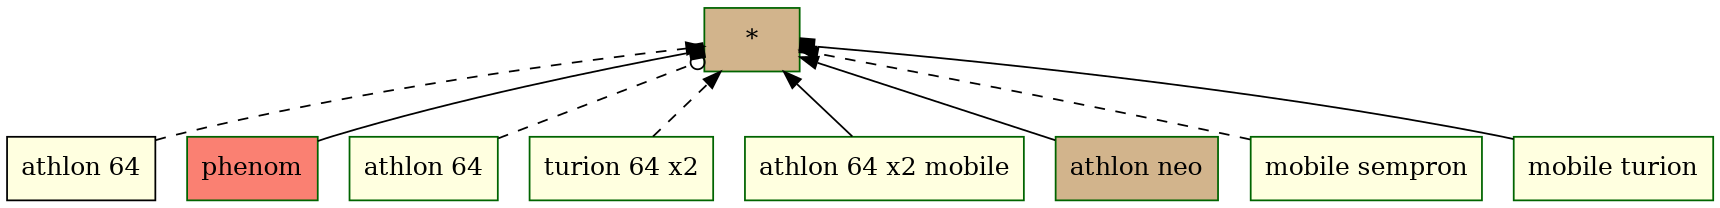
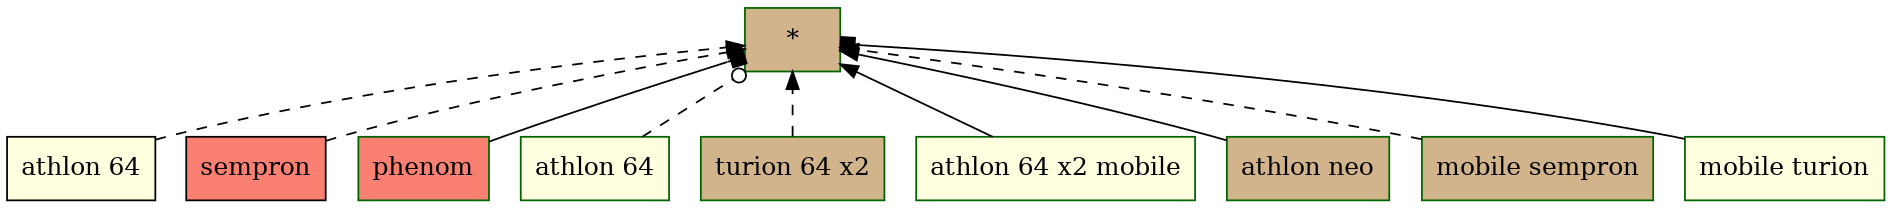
none -> (256, 169)
(621, 169) -> (793, 169)
(1366, 169) -> (1538, 169)
